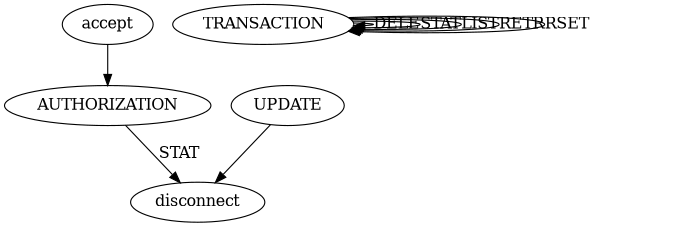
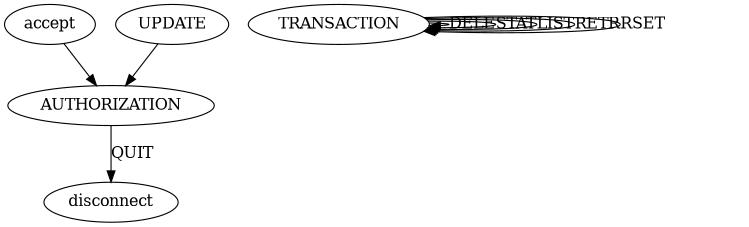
(247, 150) -> (145, 60)
(179, 154) -> (132, 154)
